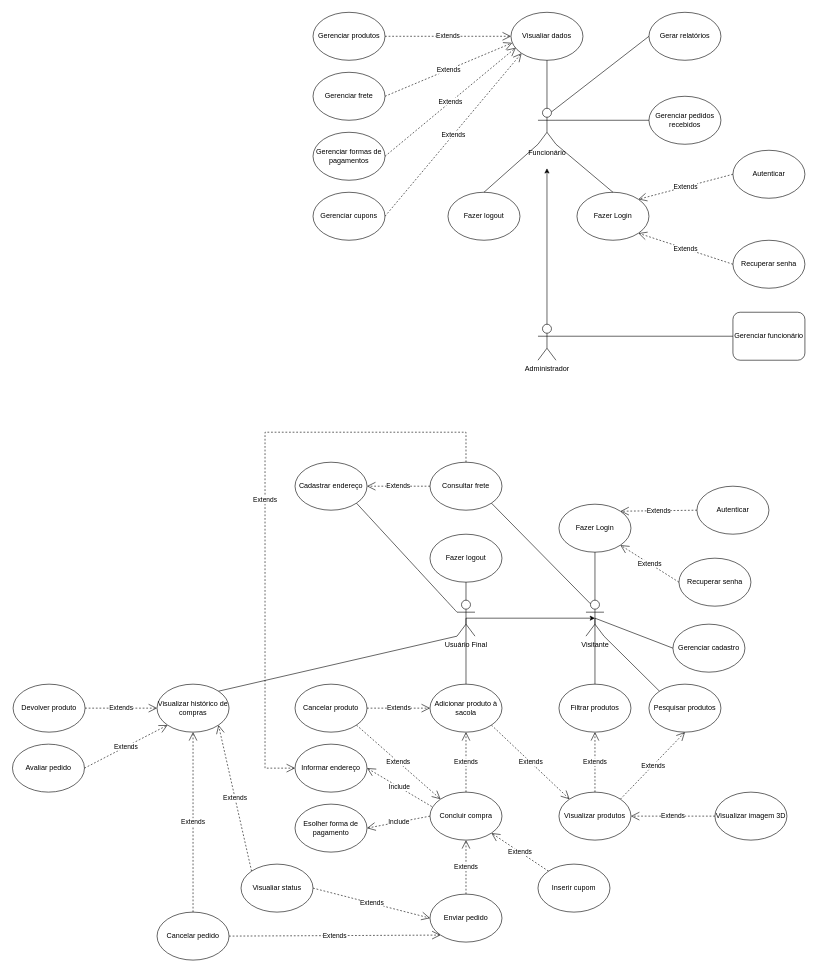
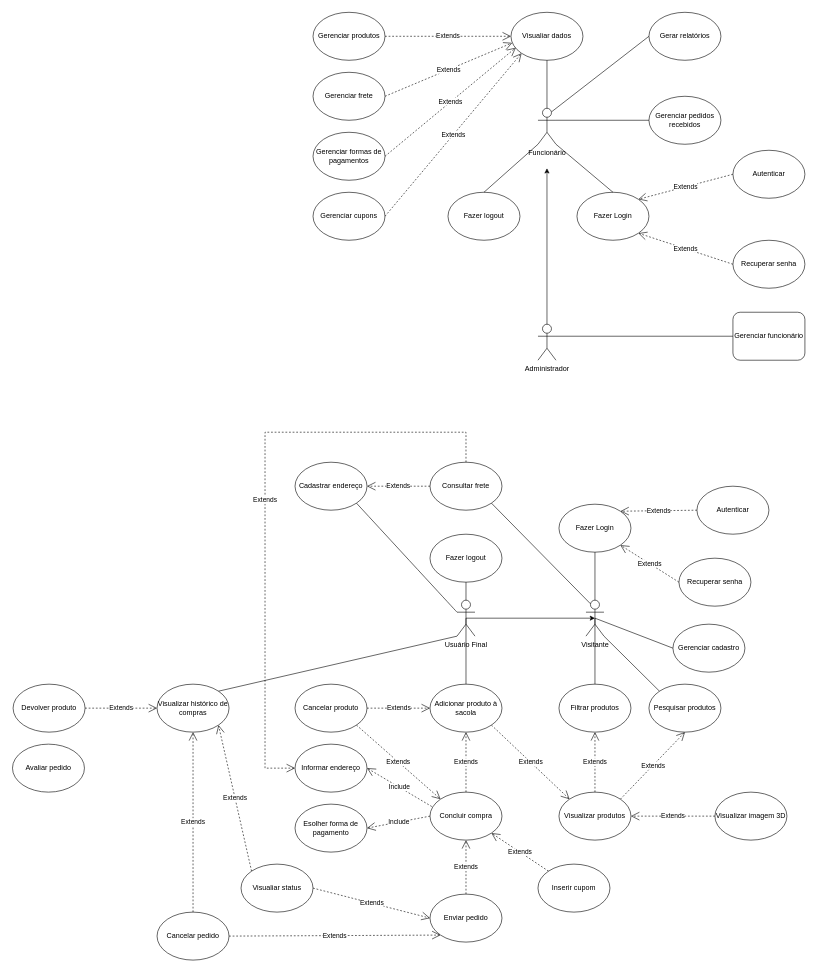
(125, 747) -> none
